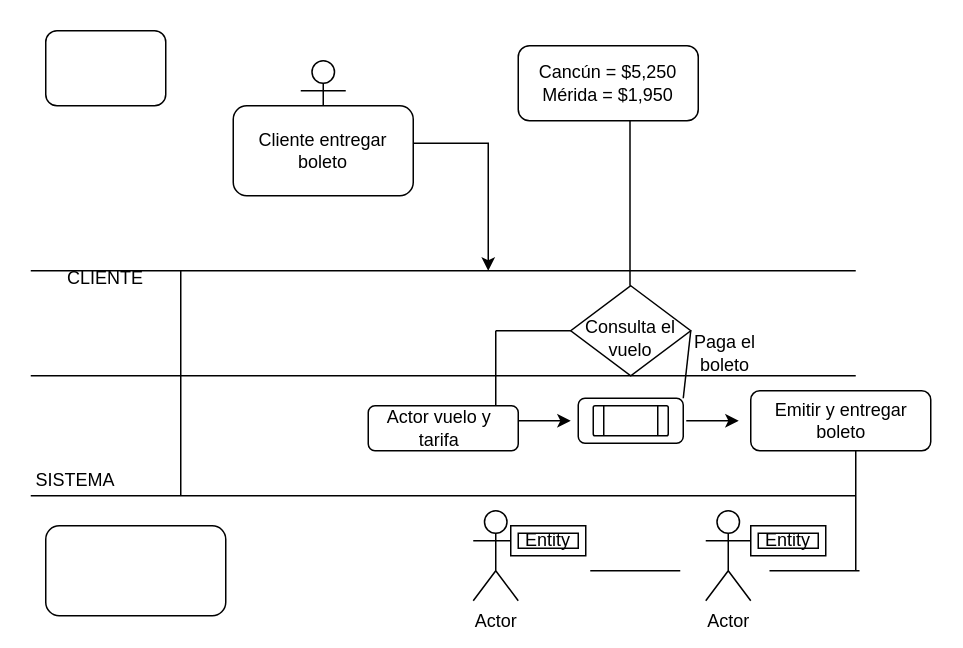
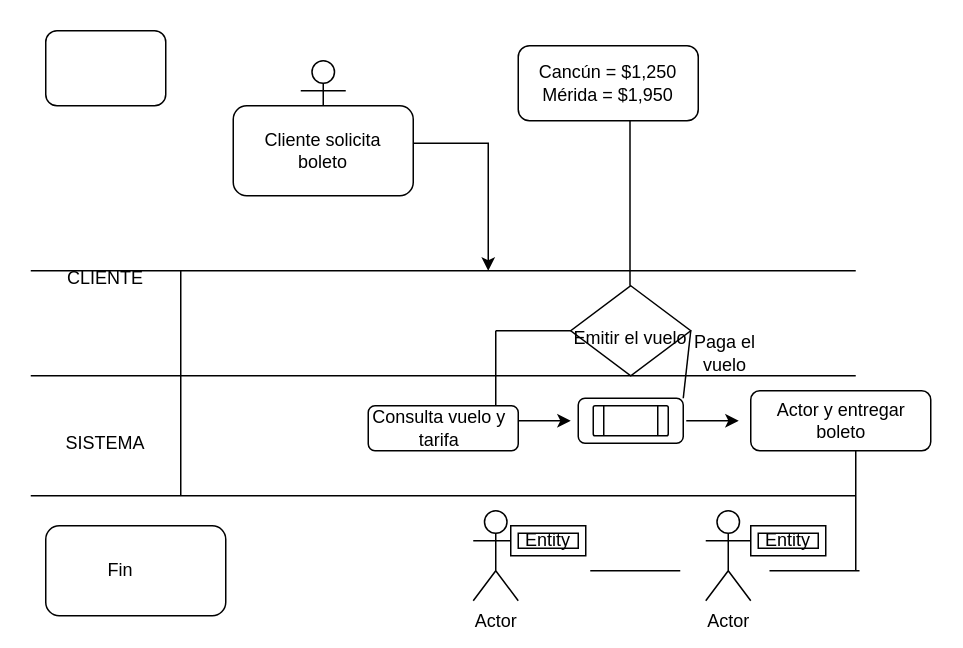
(608, 83) -> (608, 83)
(323, 151) -> (323, 151)
(631, 338) -> (631, 338)
(725, 353) -> (725, 353)
(842, 421) -> (842, 421)
(440, 428) -> (440, 428)
(76, 481) -> (106, 443)
none -> (121, 571)
